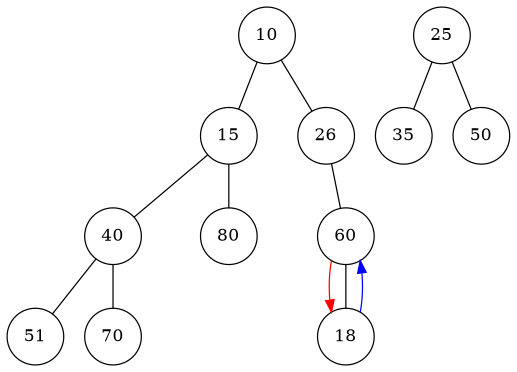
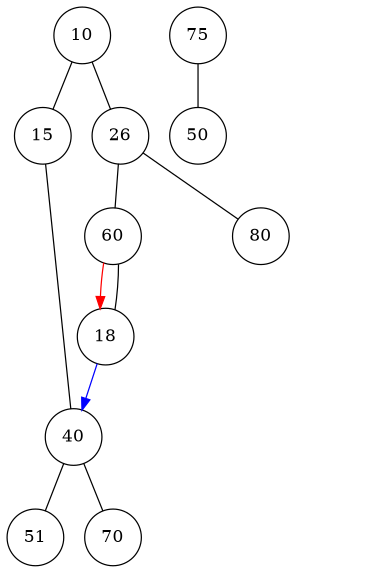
(442, 35) -> (198, 35)
(404, 136) -> none
(229, 186) -> (191, 186)
(362, 293) -> (92, 381)
